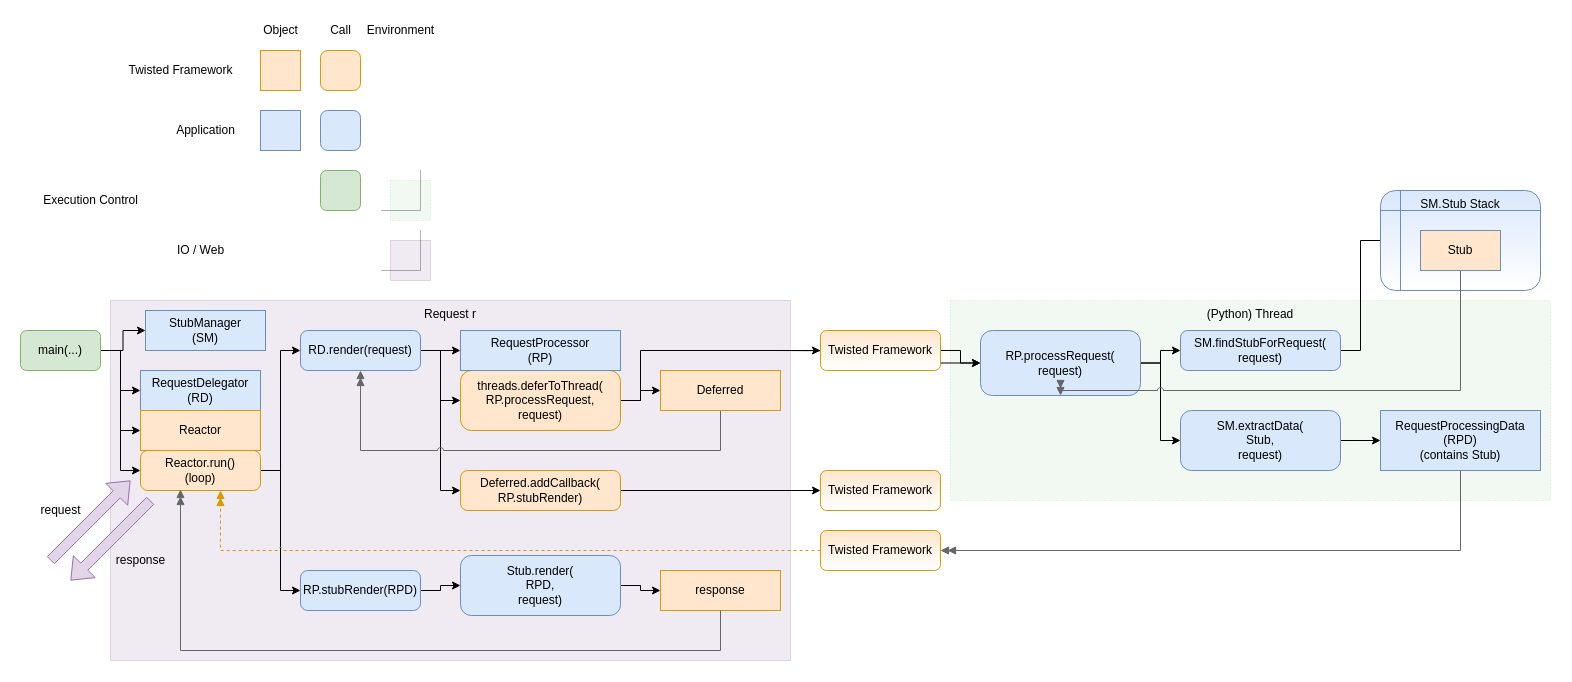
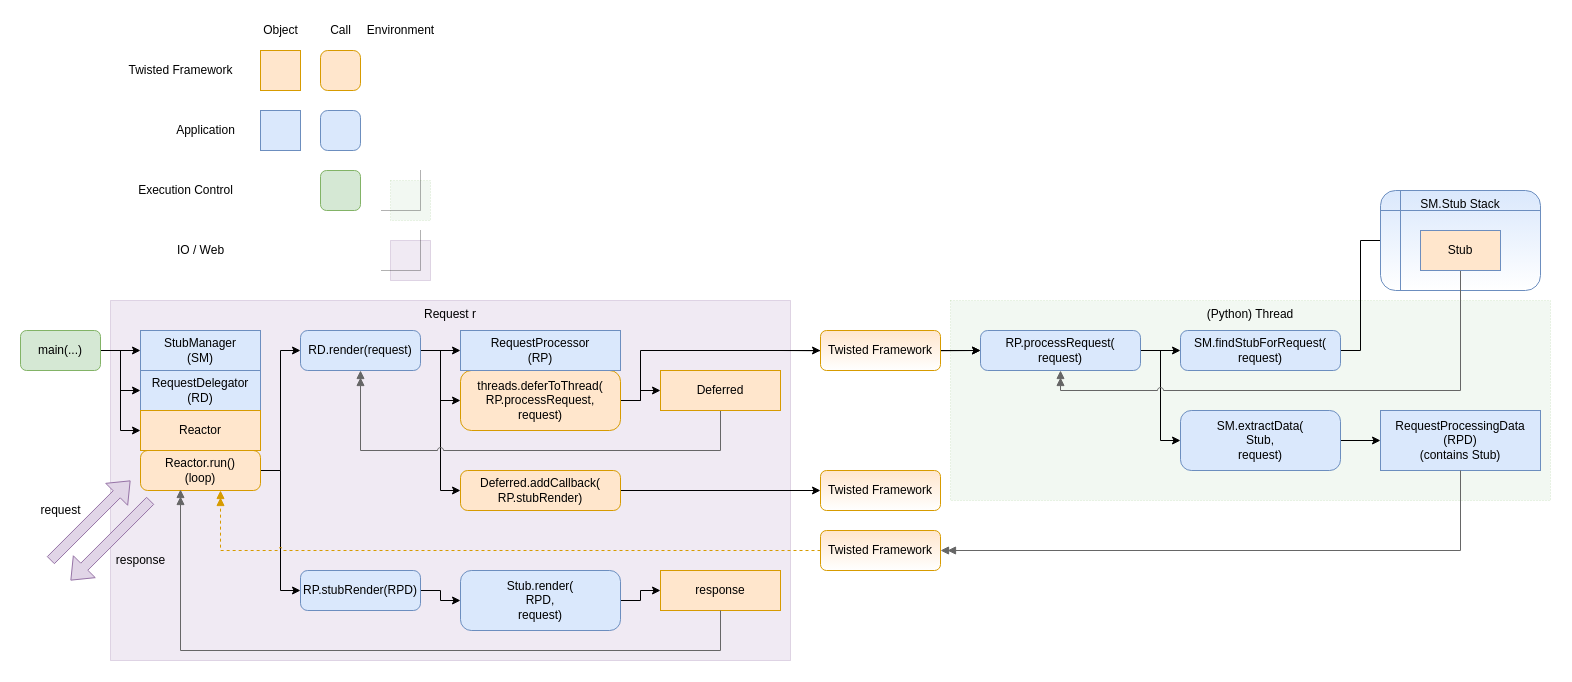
(91, 201) -> (186, 191)
(206, 331) -> (201, 351)
(1061, 363) -> (1061, 351)
(121, 458) -> none
(541, 586) -> (541, 601)
